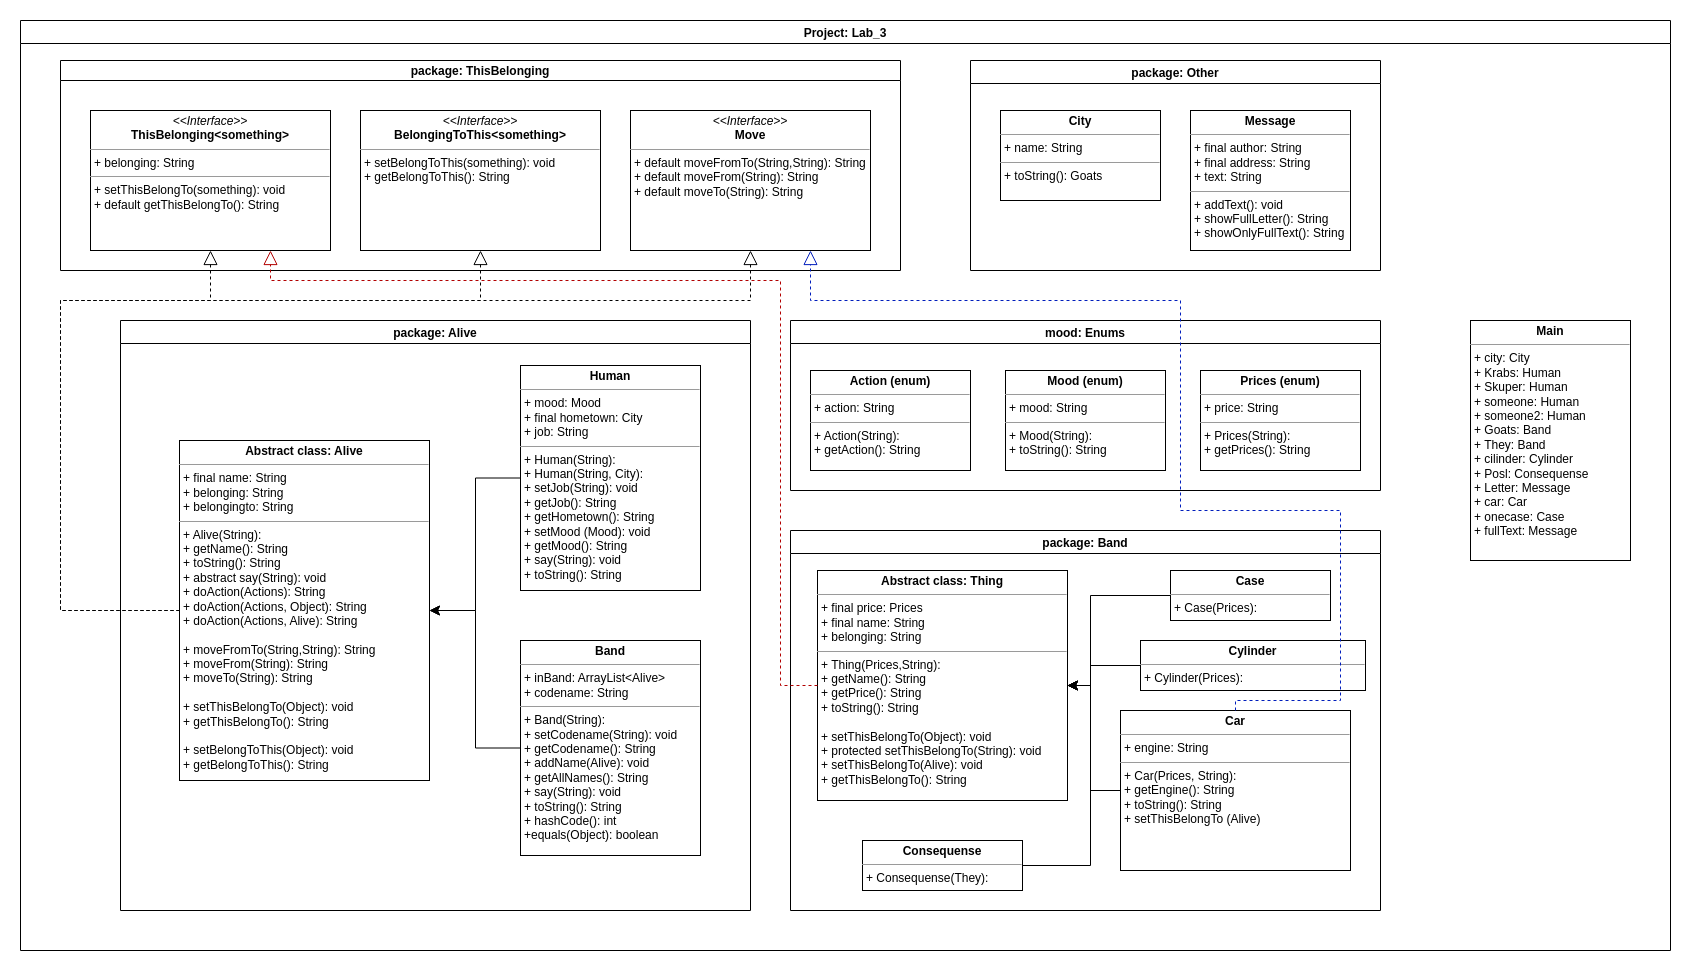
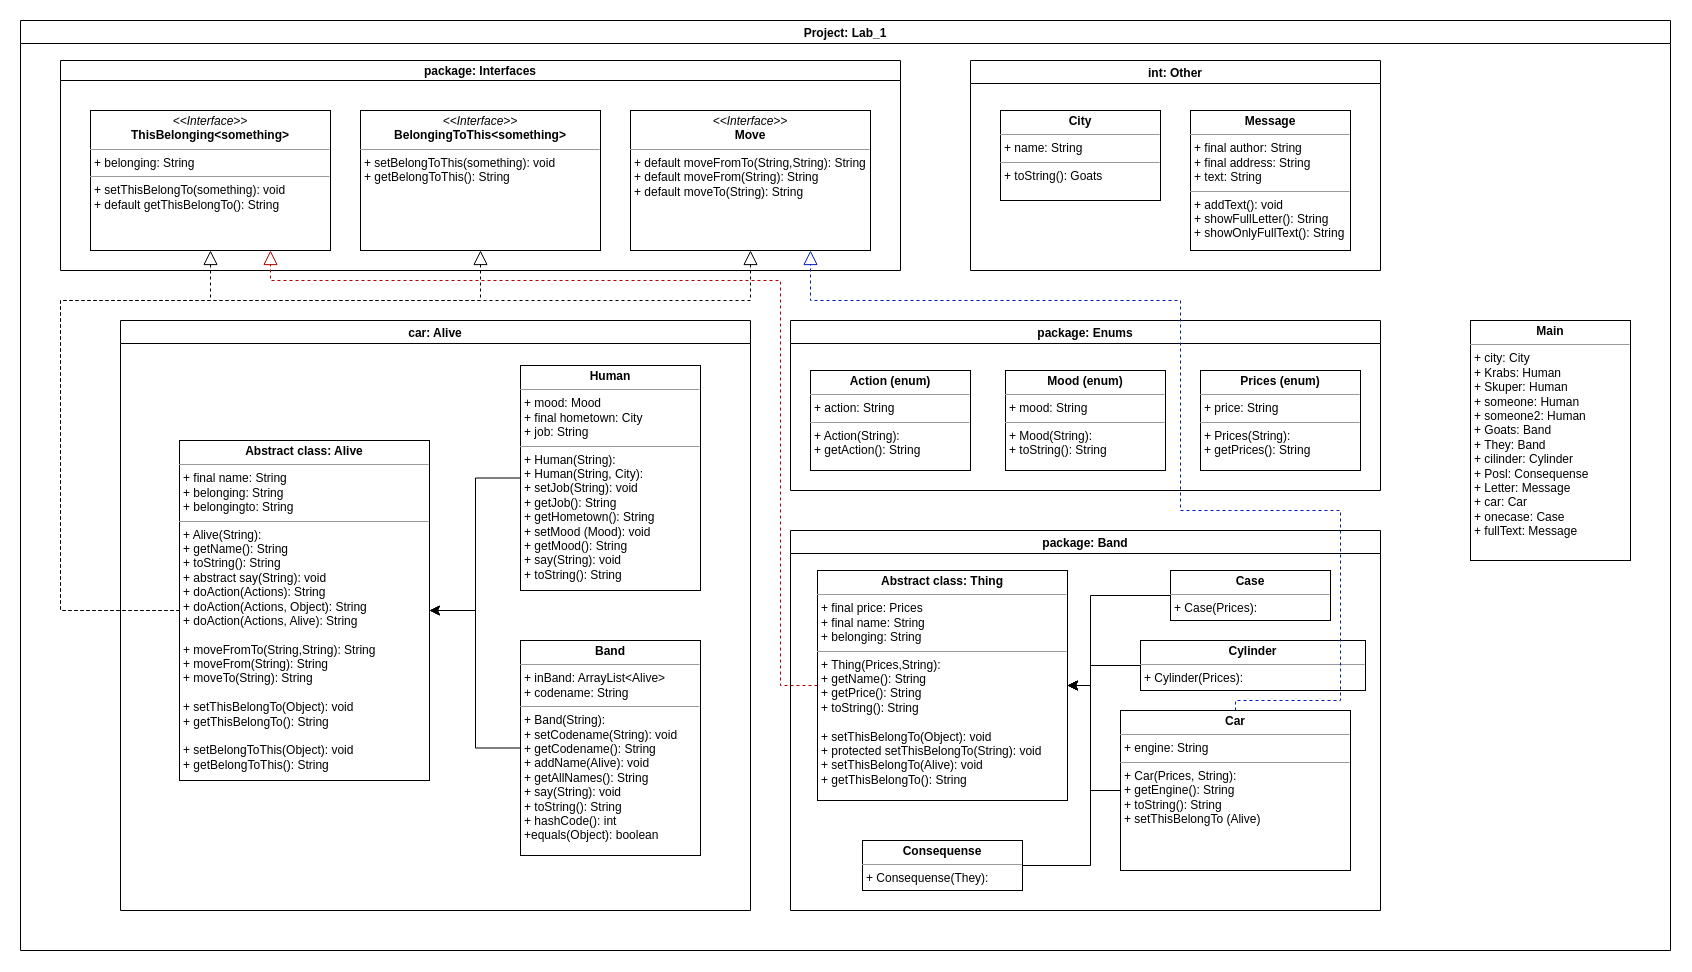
(845, 33) -> (845, 33)
(480, 71) -> (480, 71)
(1175, 73) -> (1175, 73)
(435, 333) -> (435, 333)
(1085, 333) -> (1085, 333)
